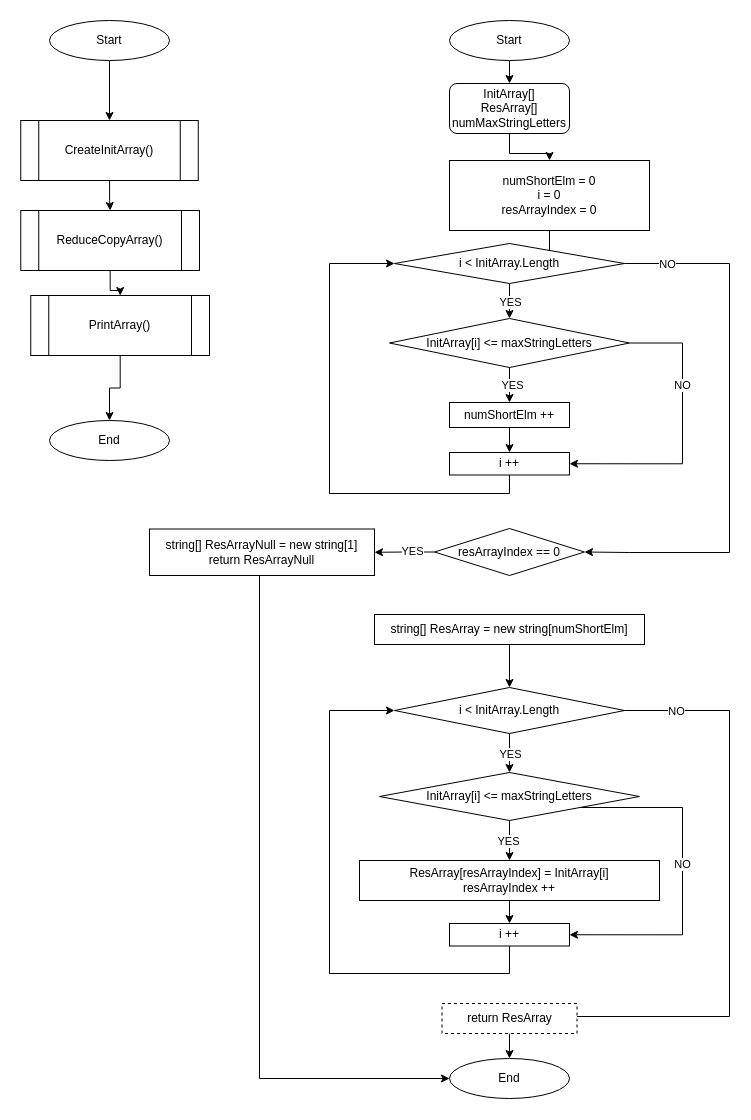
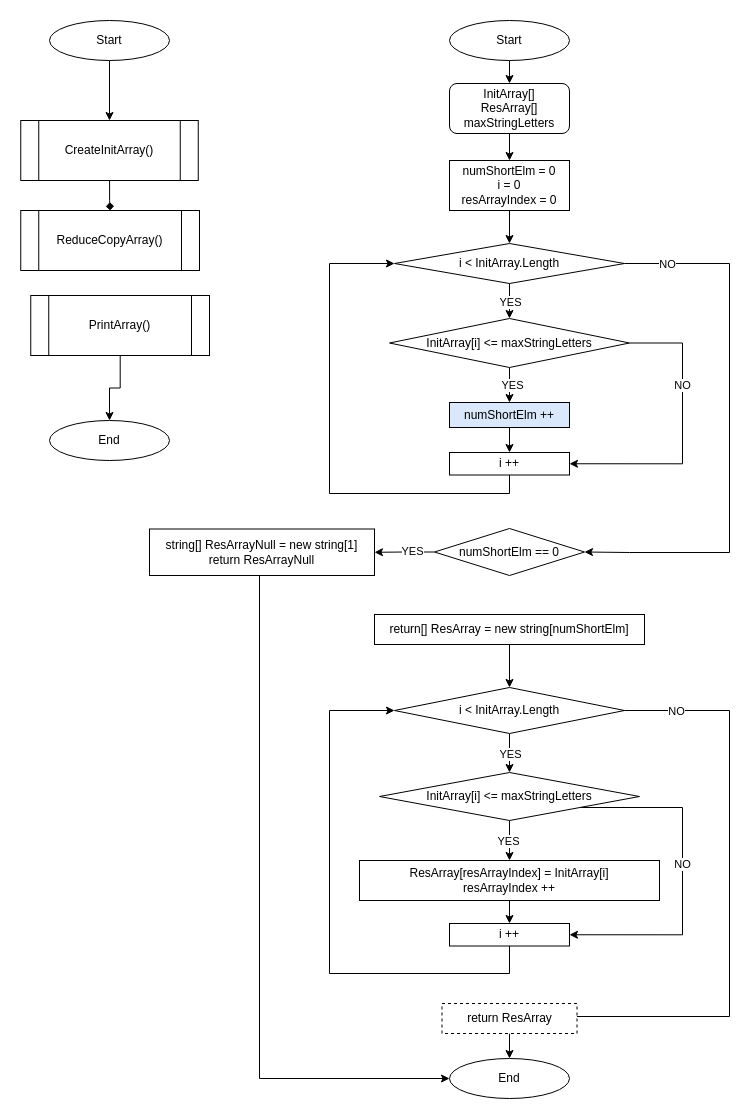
(510, 109) -> (510, 109)
(550, 196) -> (510, 186)
(110, 202) -> (110, 201)
(110, 286) -> none
(510, 415) -> (510, 415)
(510, 553) -> (510, 553)
(510, 630) -> (510, 630)
